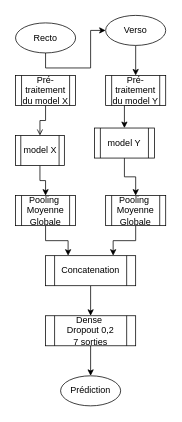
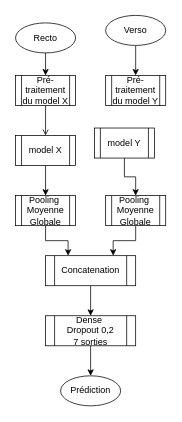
(90, 46) -> (45, 69)
(124, 113) -> none
(40, 150) -> (45, 150)
